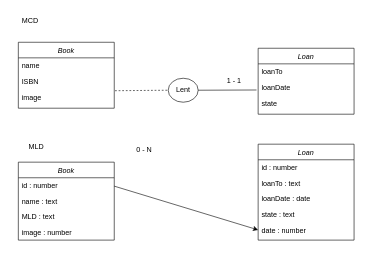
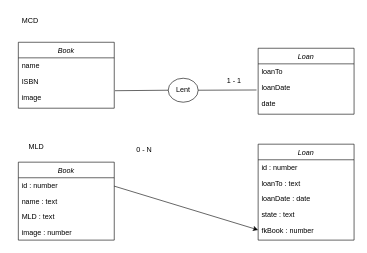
(142, 91) -> (142, 91)
(272, 103) -> (270, 103)
(285, 230) -> (289, 230)
